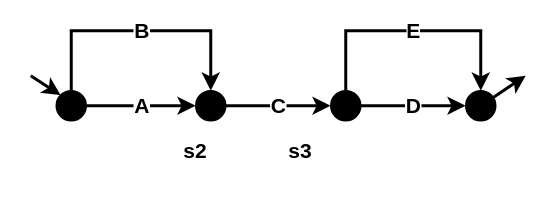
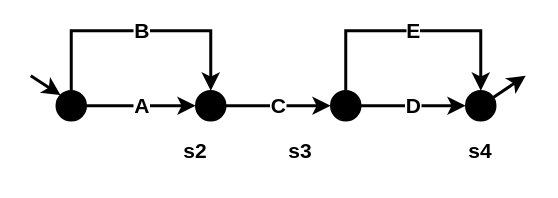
none -> (481, 151)
